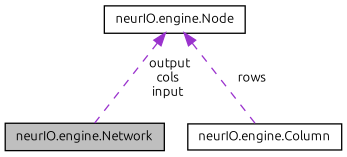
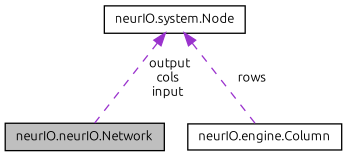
(175, 20) -> (175, 20)
(85, 137) -> (85, 137)
